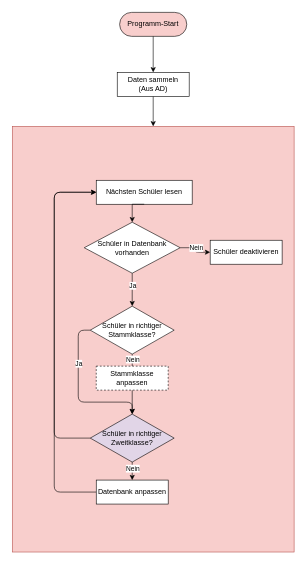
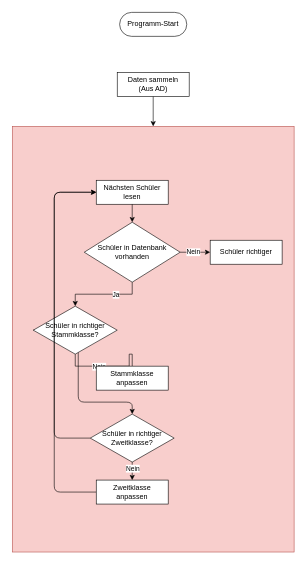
(153, 24) -> (153, 24)
(153, 66) -> none
(144, 192) -> (132, 192)
(132, 248) -> (132, 252)
(246, 252) -> (246, 252)
(132, 330) -> (75, 330)
(132, 378) -> (132, 378)
(132, 396) -> none
(132, 438) -> (132, 438)
(132, 492) -> (132, 492)
